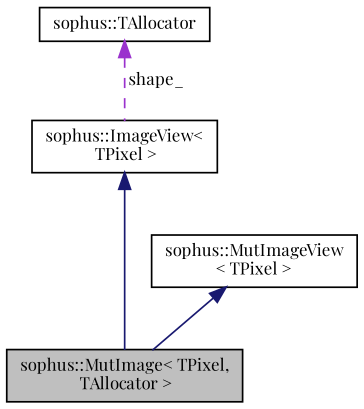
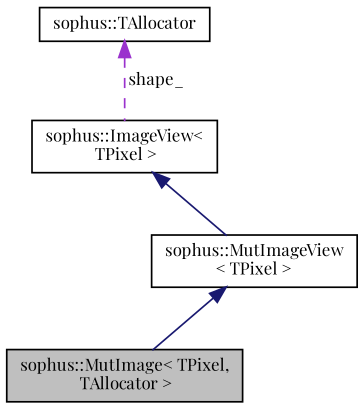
(125, 270) -> (196, 210)
